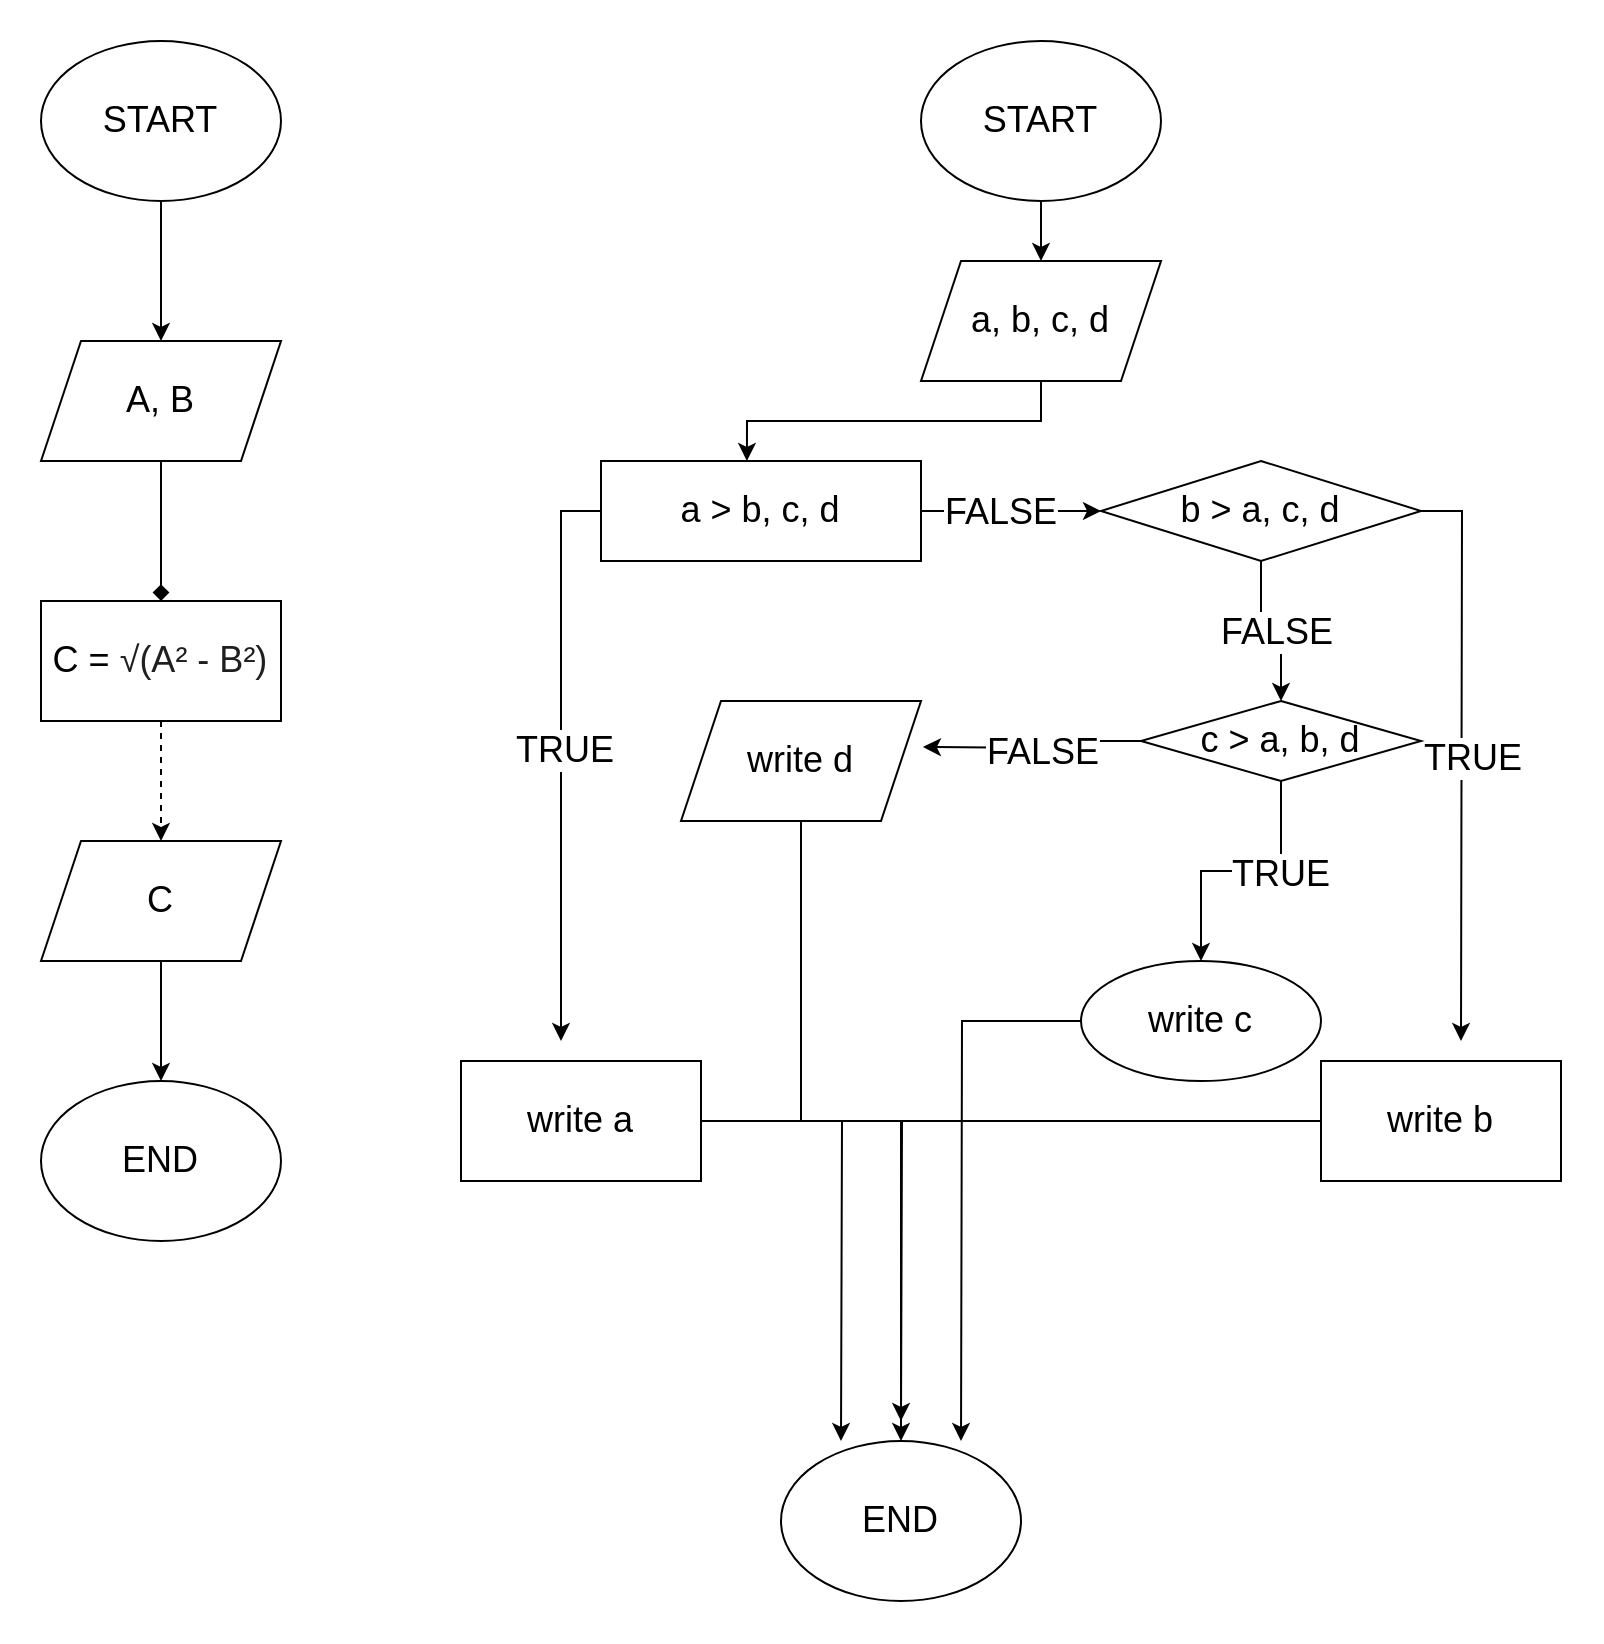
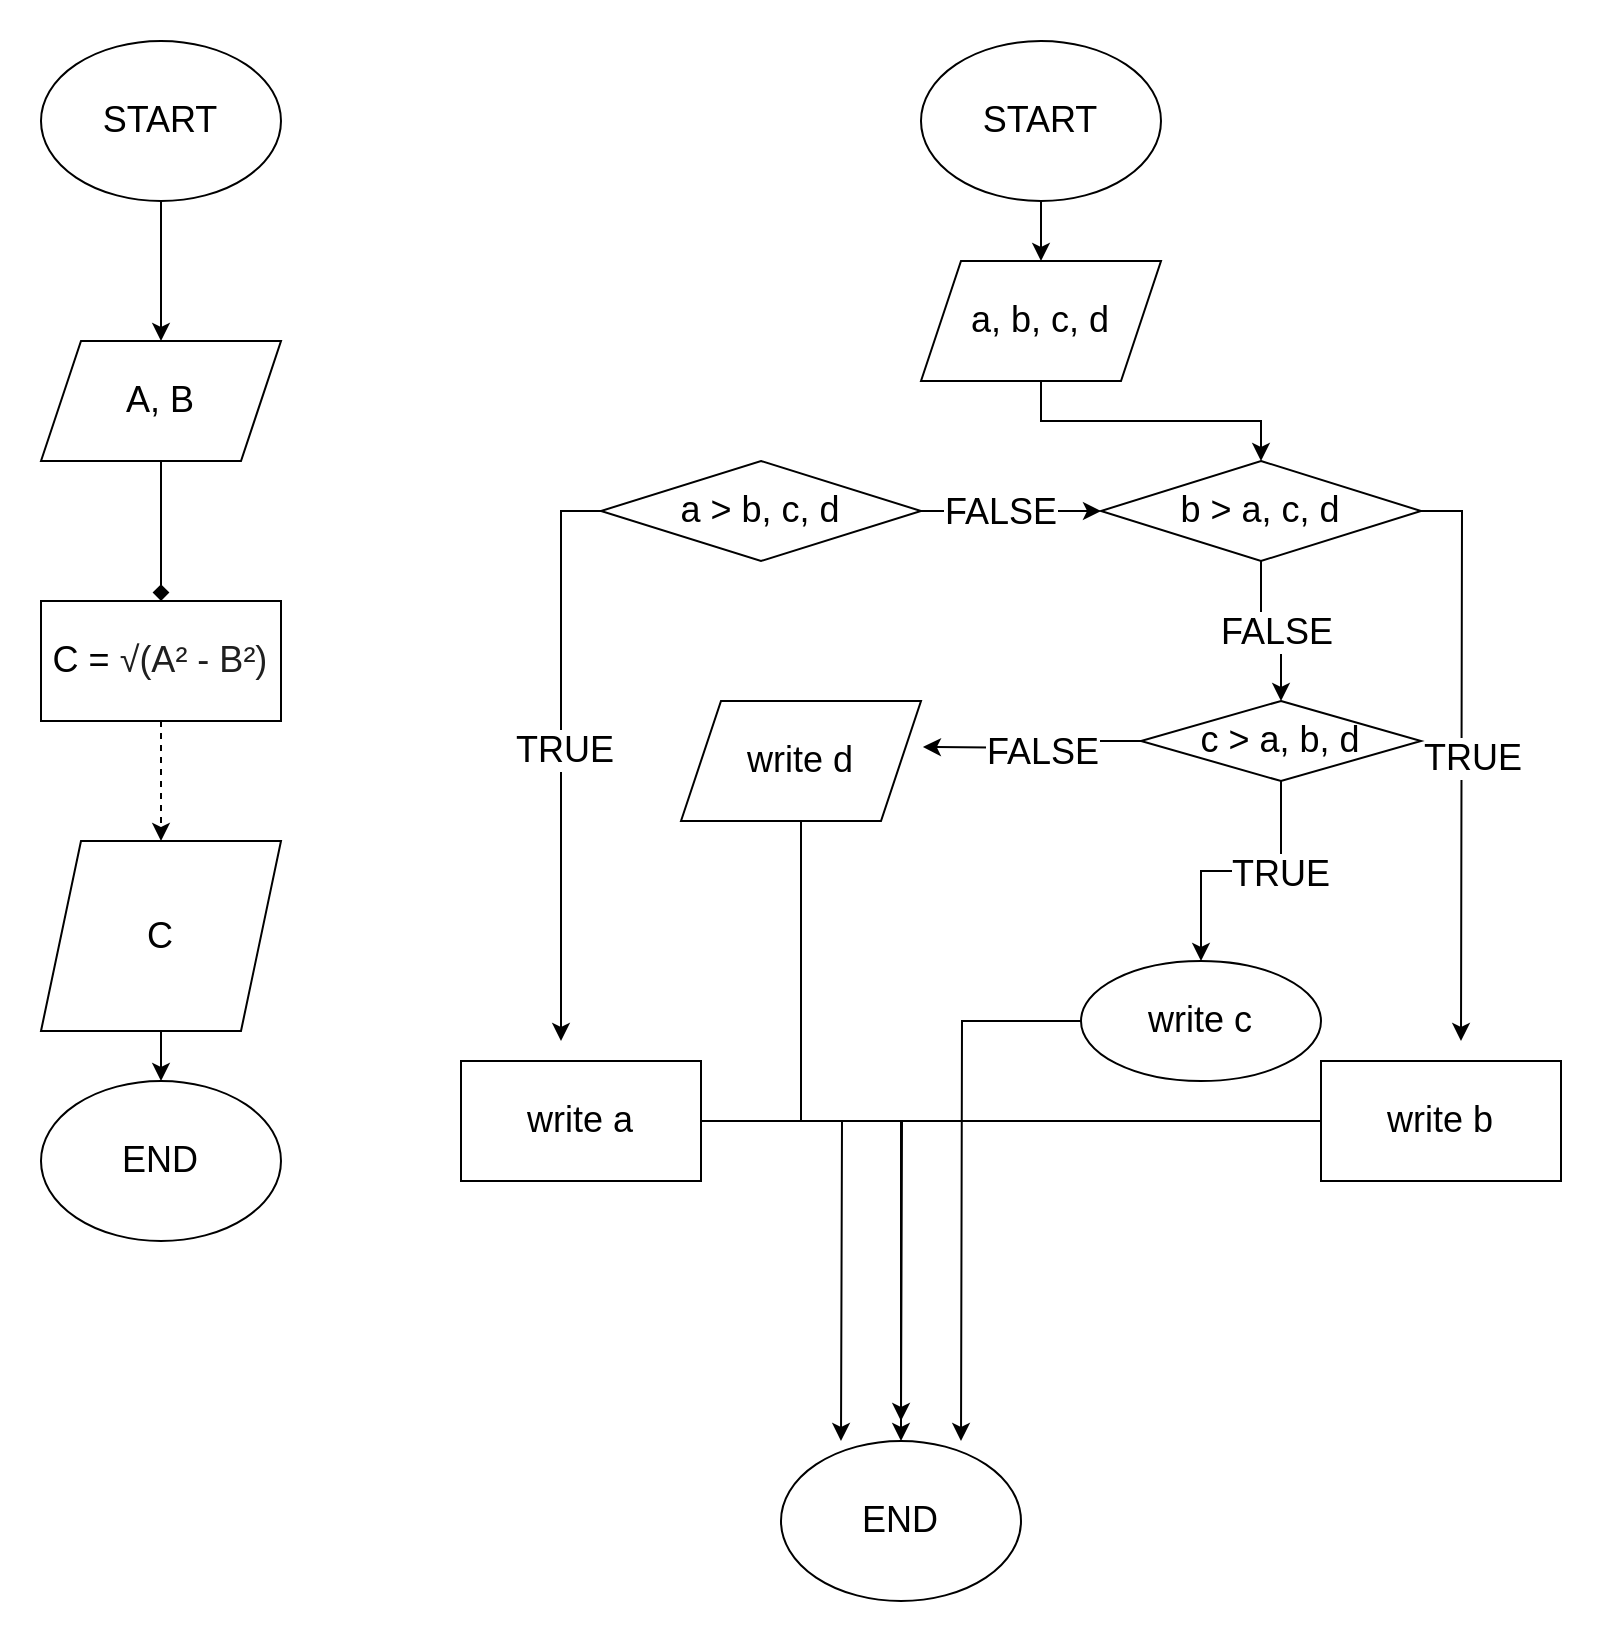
(882, 421) -> (1163, 421)
(761, 511) -> (761, 511)
(161, 901) -> (161, 936)
